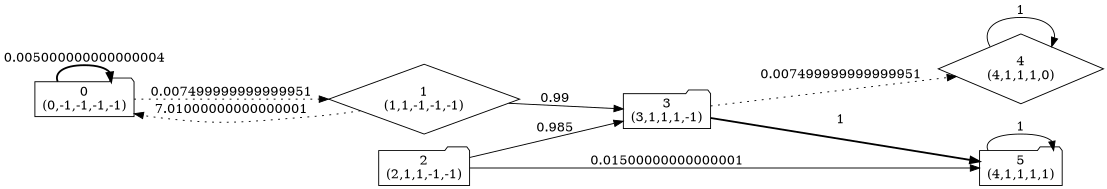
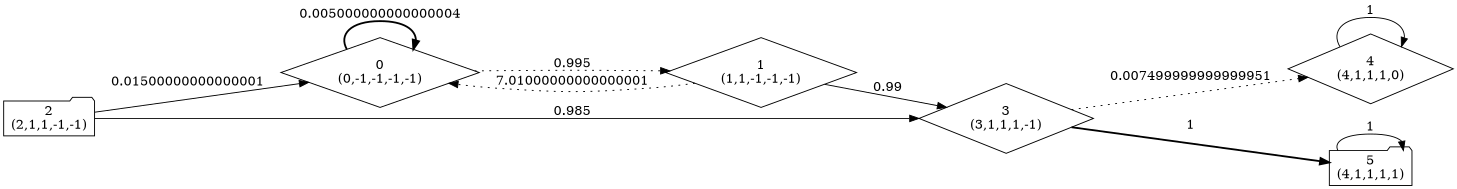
(231, 92) -> (572, 64)
(84, 99) -> (380, 73)
(667, 111) -> (1006, 118)
(720, 168) -> (197, 98)
